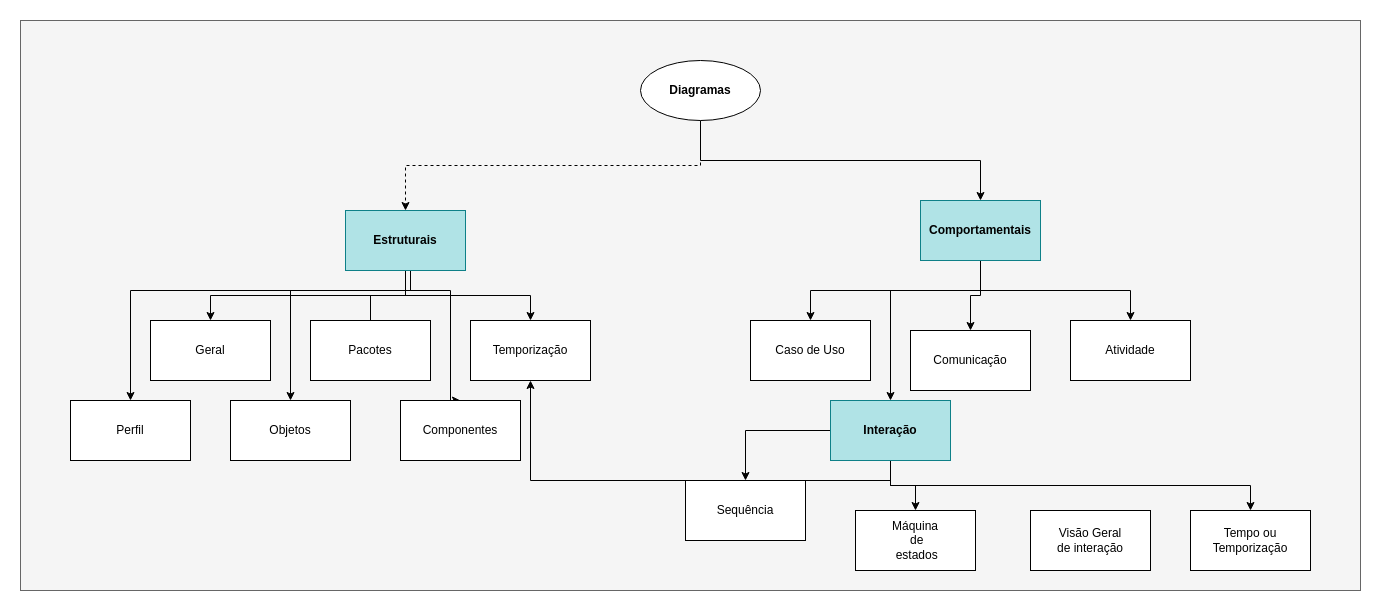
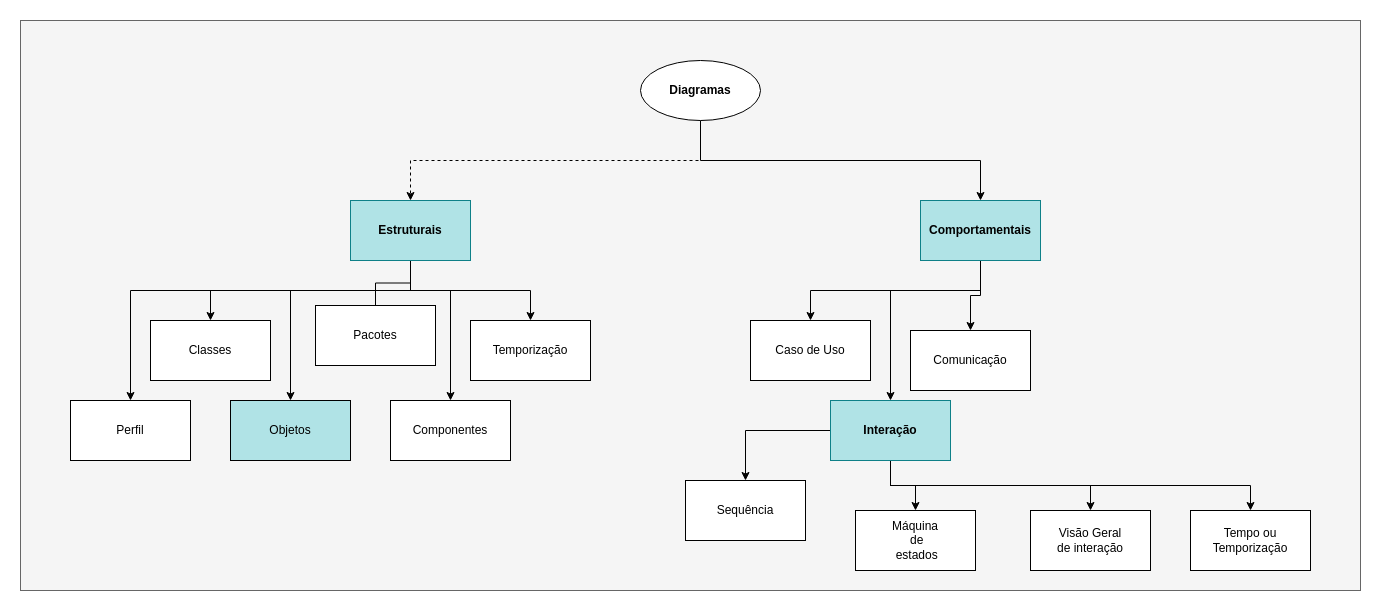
(406, 241) -> (411, 231)
(1068, 291) -> none
(211, 351) -> (211, 351)
(371, 351) -> (376, 336)
(1131, 351) -> none
(291, 431) -> (291, 431)
(461, 431) -> (451, 431)
(563, 481) -> (1091, 495)
